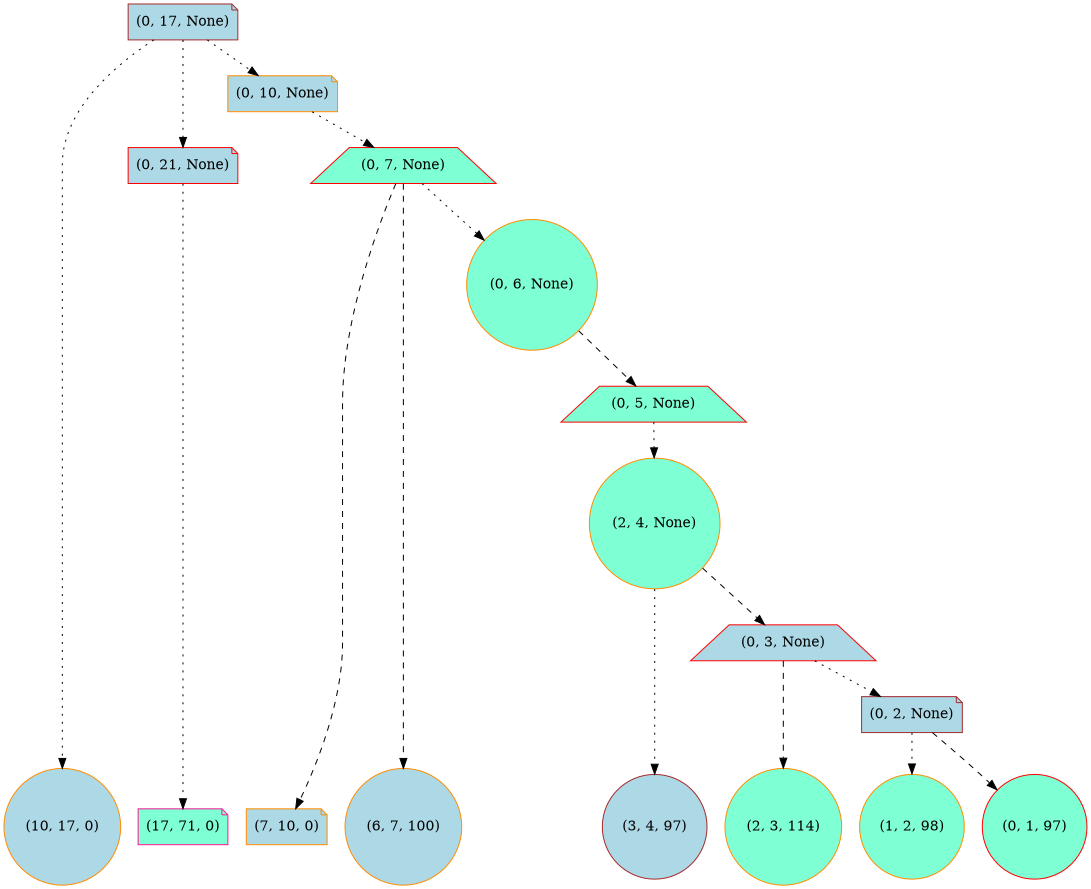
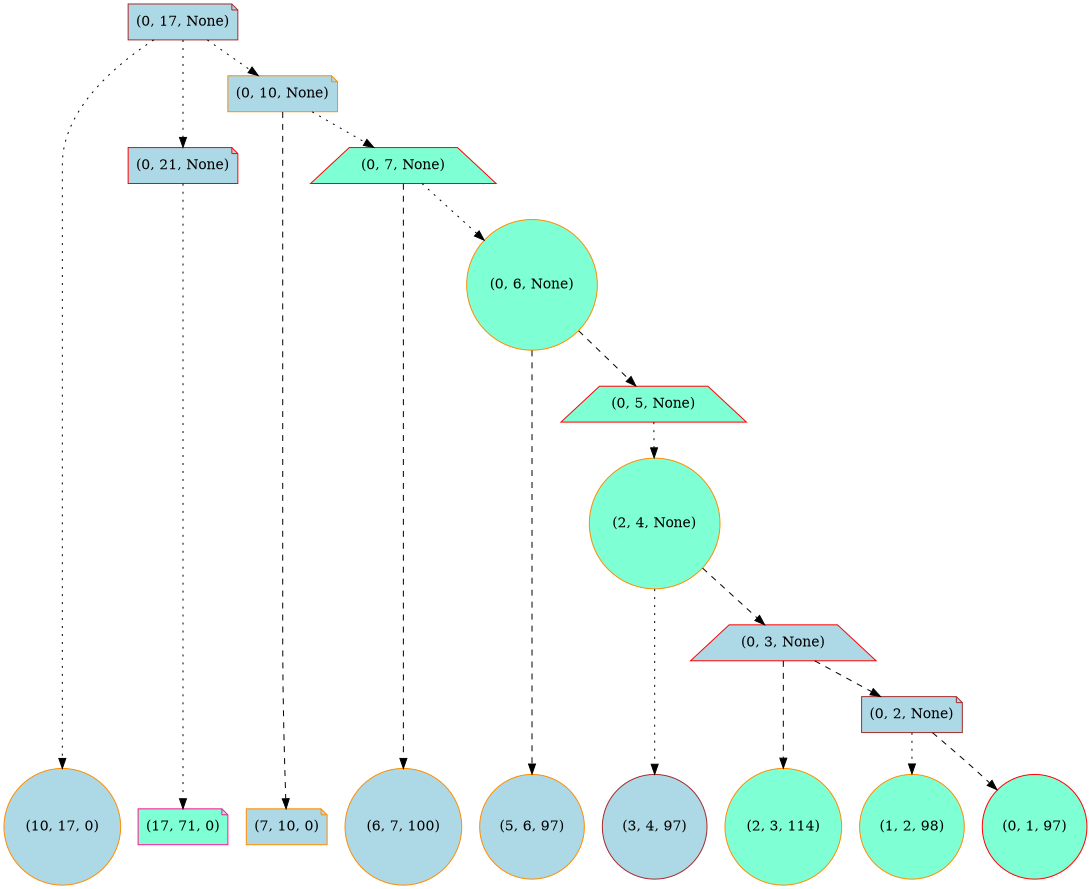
(343, 491) -> (283, 455)
(843, 676) -> (843, 676)
none -> (532, 827)
